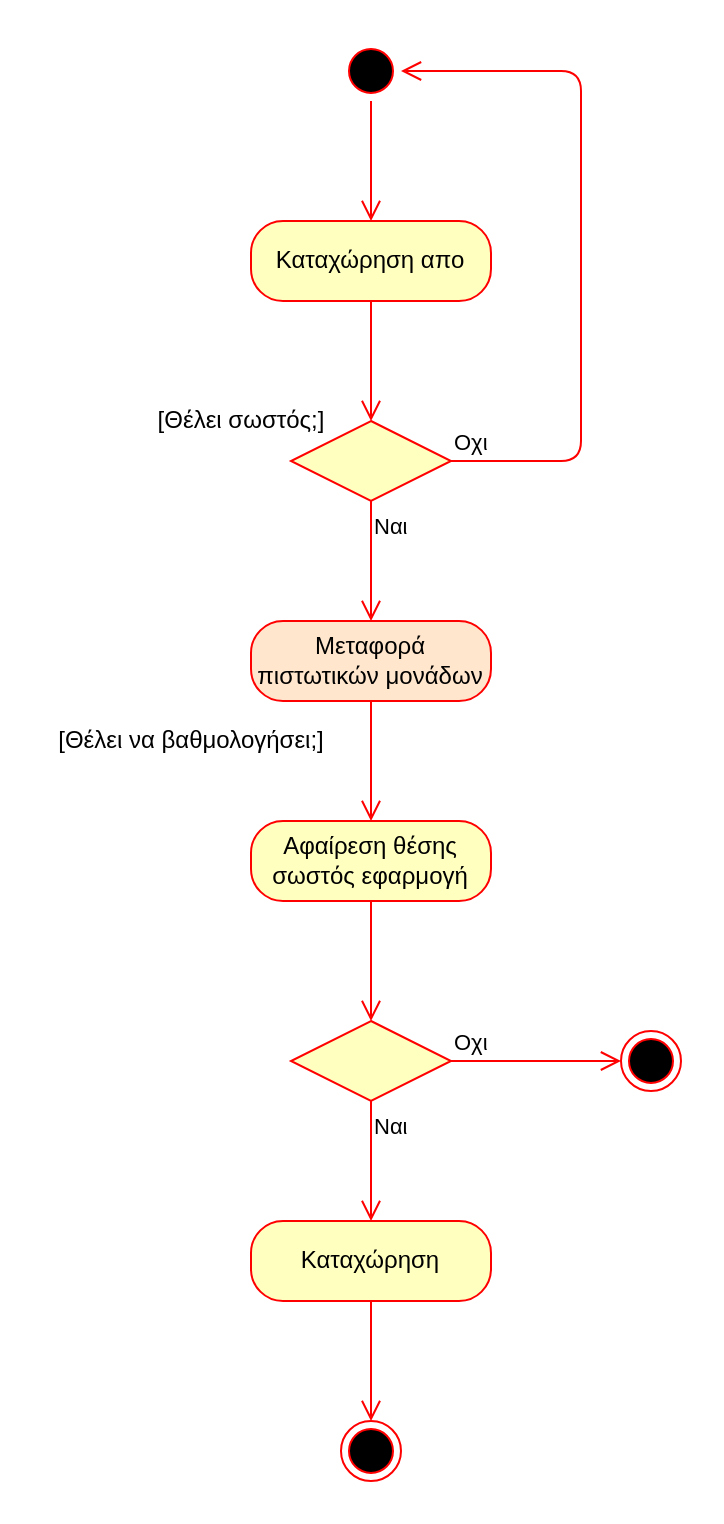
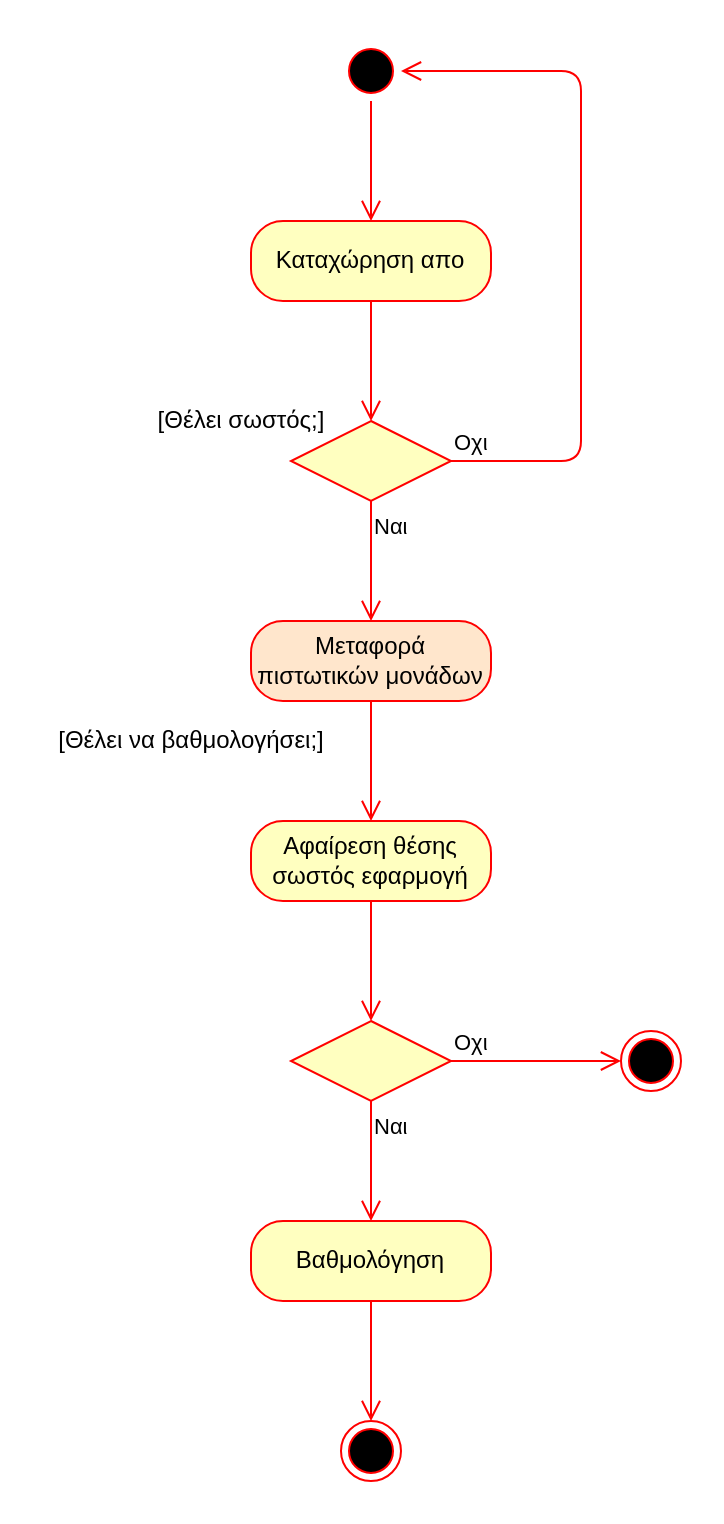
(371, 1261) -> (371, 1261)
